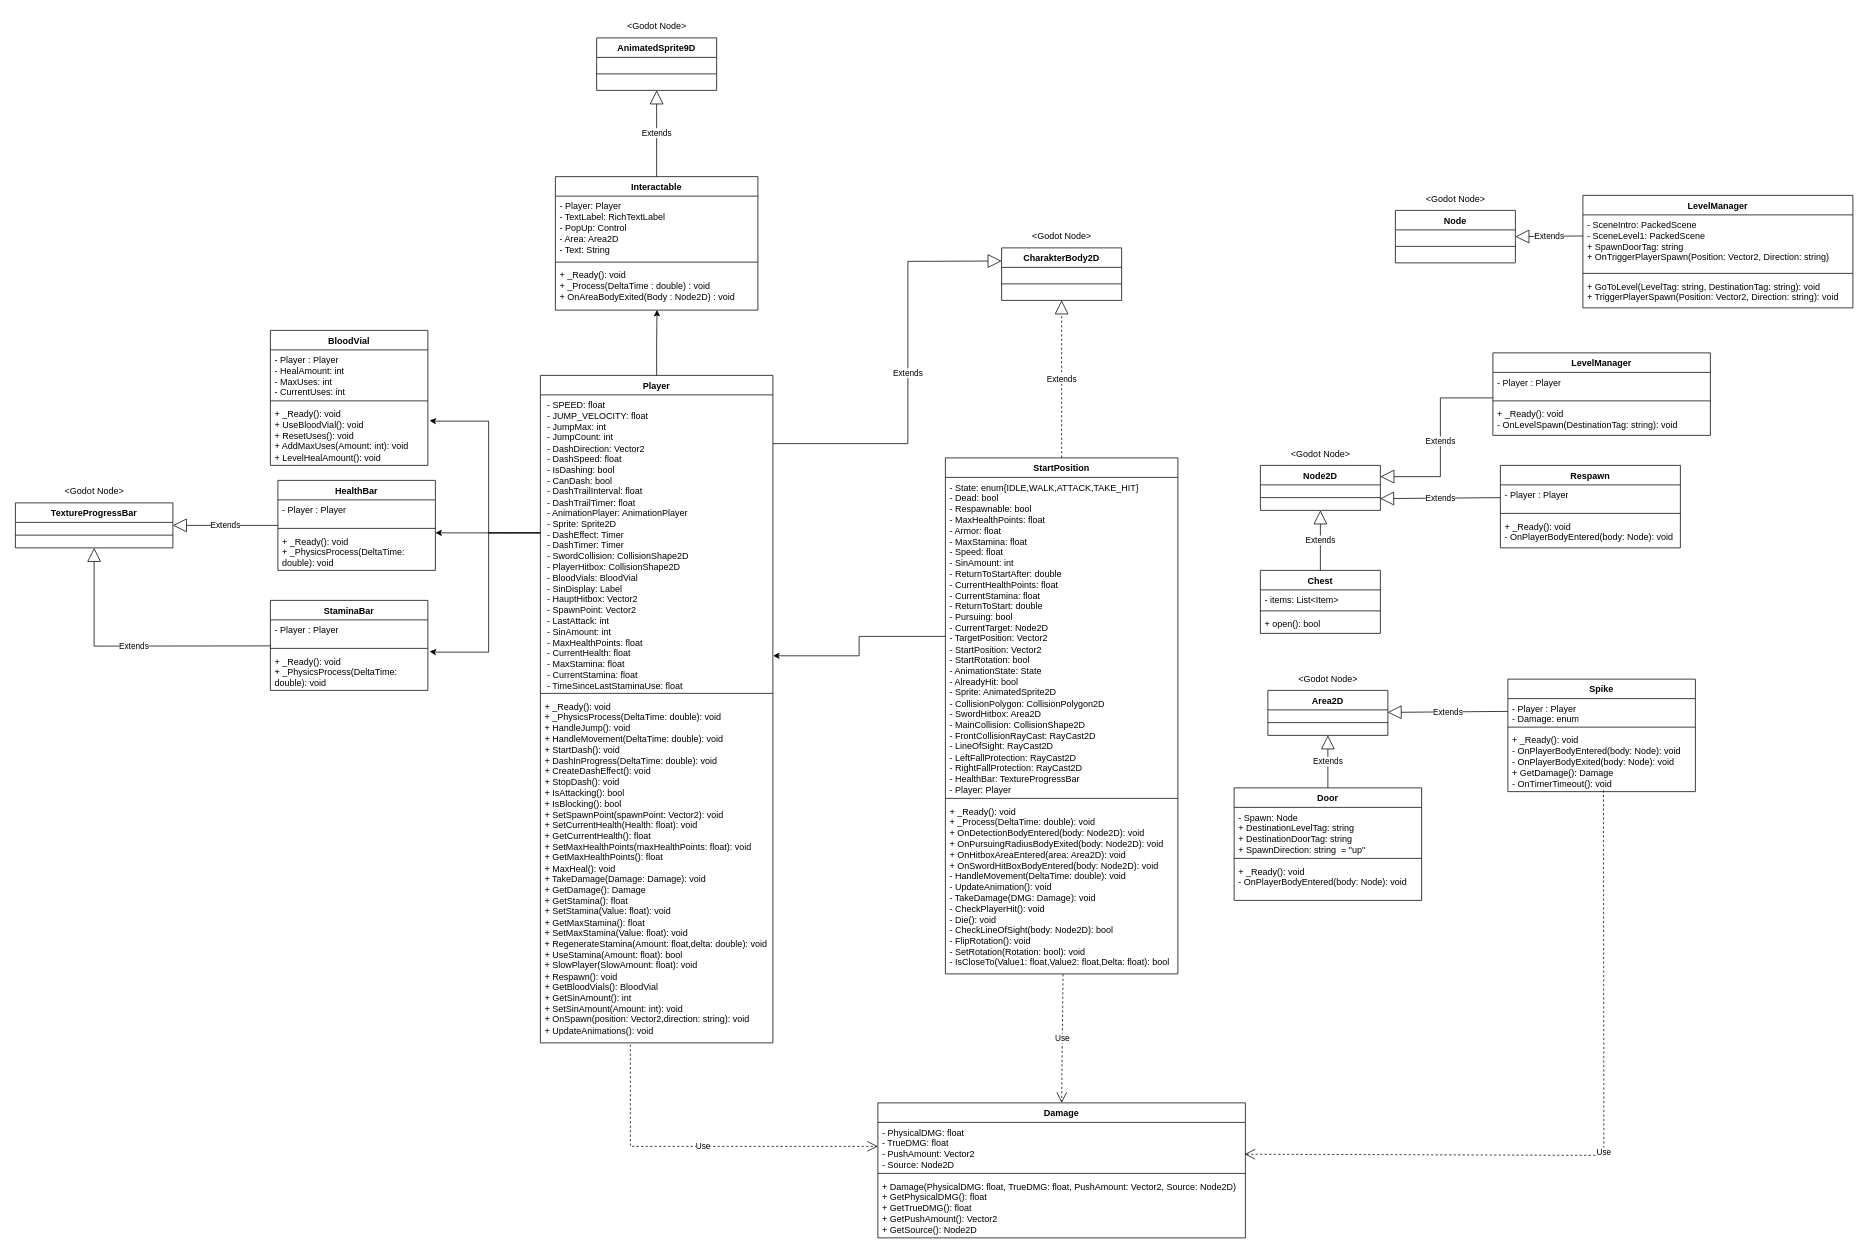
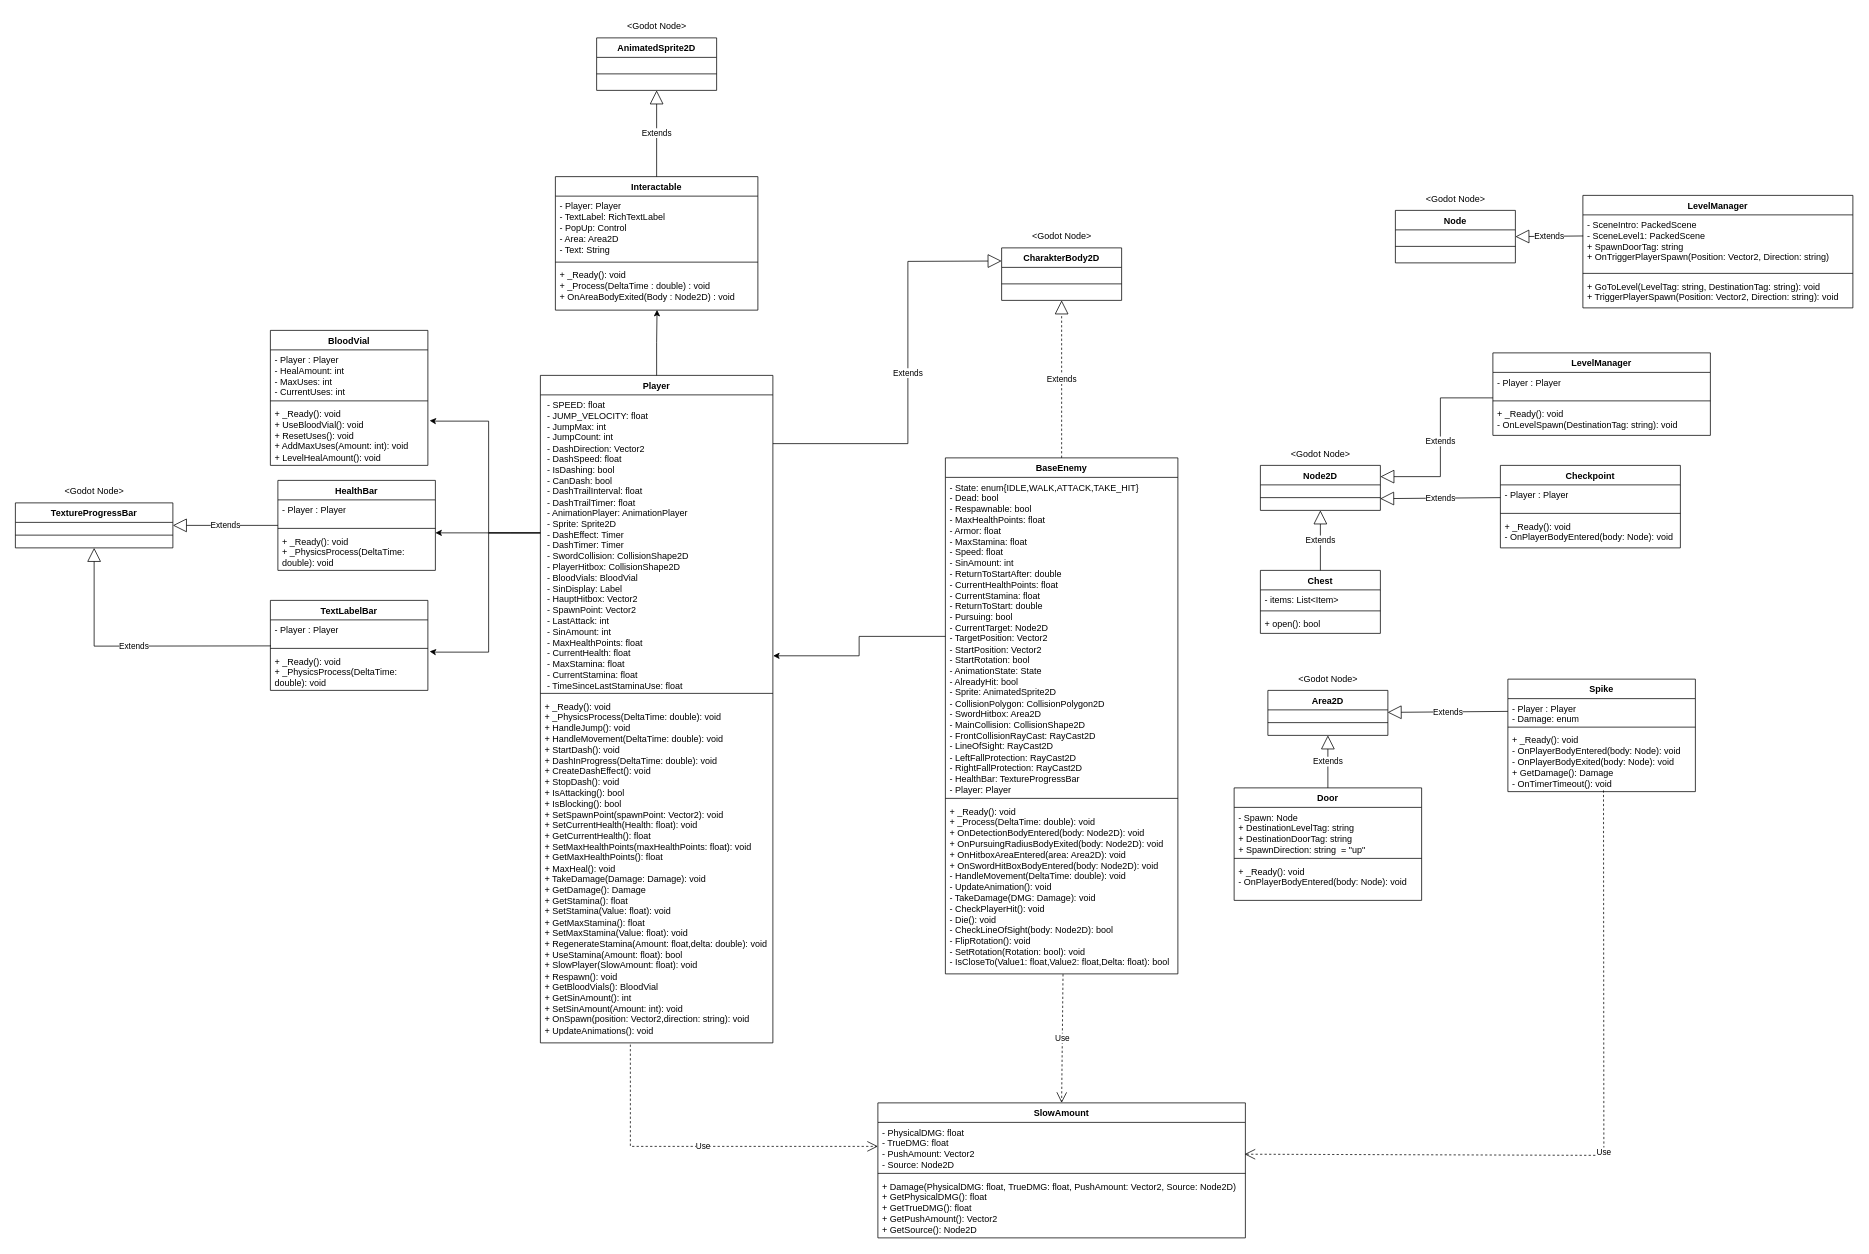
(657, 49) -> (657, 49)
(1062, 469) -> (1062, 469)
(1590, 476) -> (1590, 476)
(349, 611) -> (349, 611)
(1062, 1114) -> (1062, 1114)
